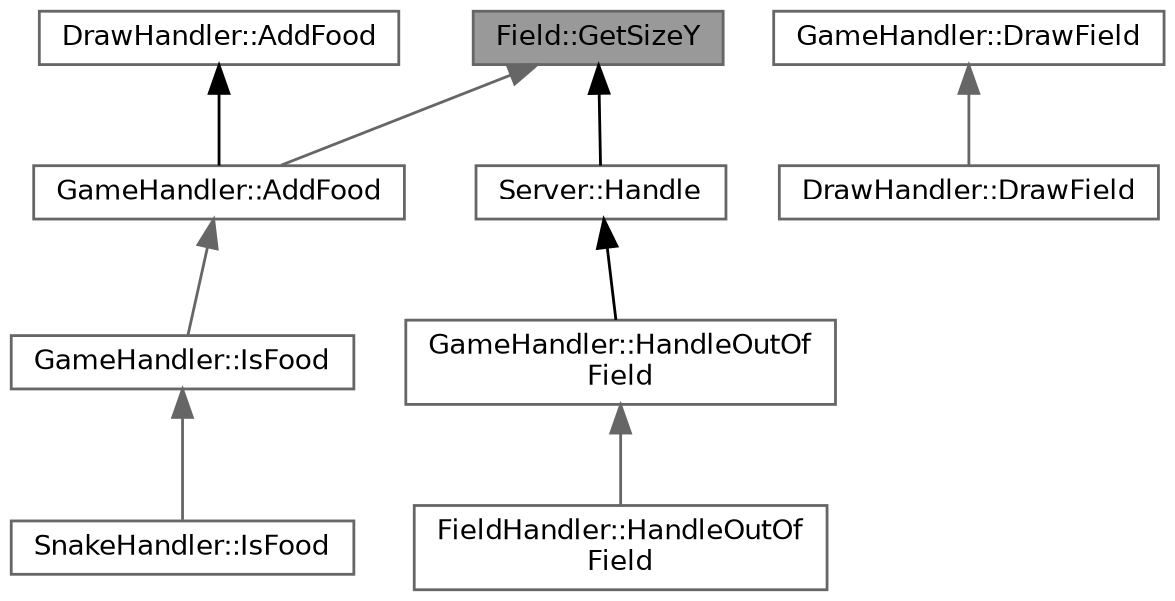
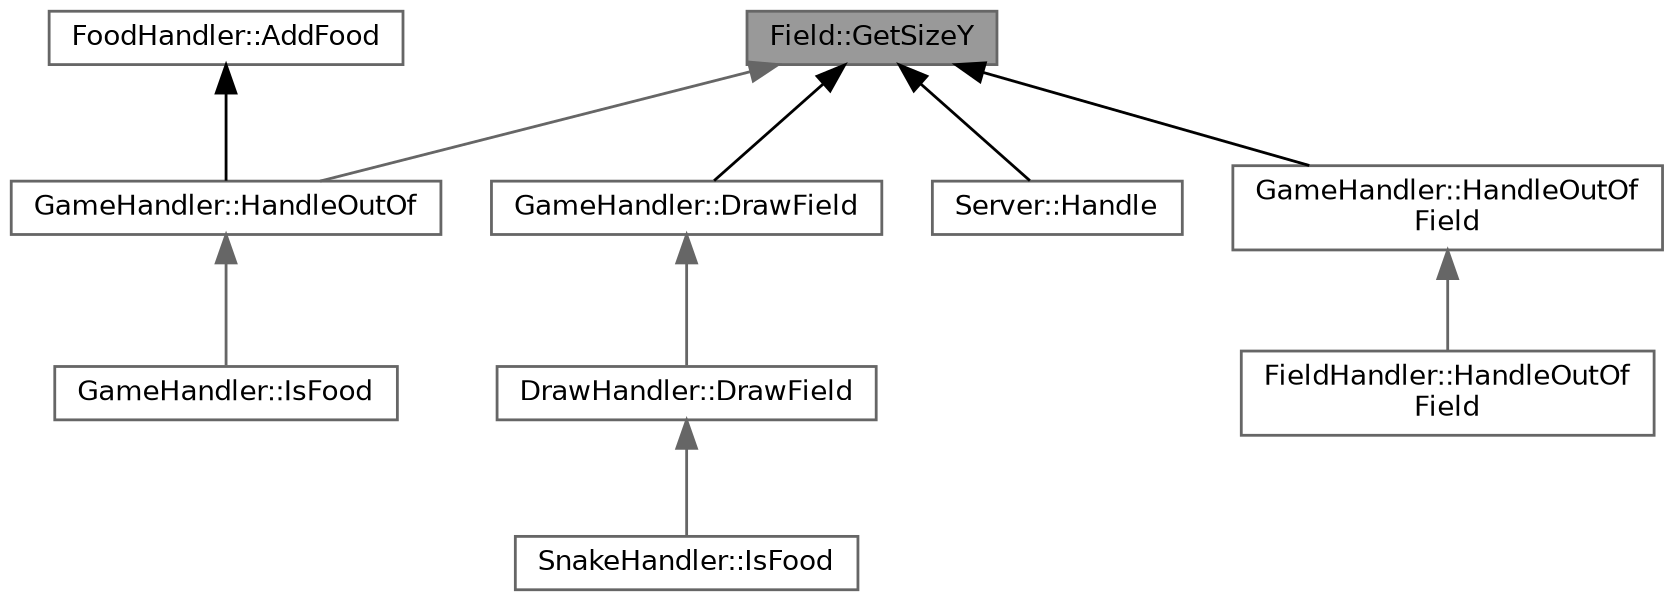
(219, 38) -> (226, 38)
none -> (769, 132)
(219, 192) -> (226, 208)
(612, 284) -> (1146, 119)
(183, 469) -> (687, 492)
